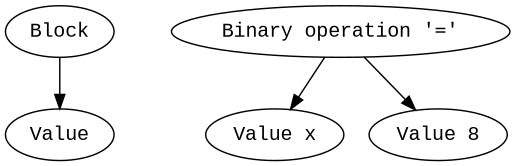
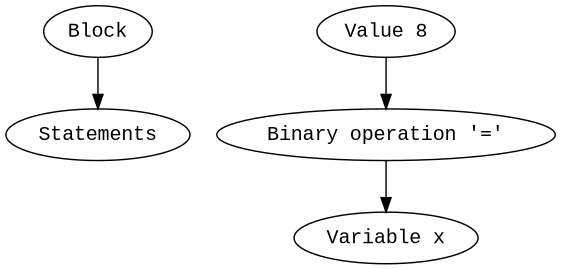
(385, 78) -> (386, 76)
(60, 135) -> (98, 135)
(275, 135) -> (386, 238)
